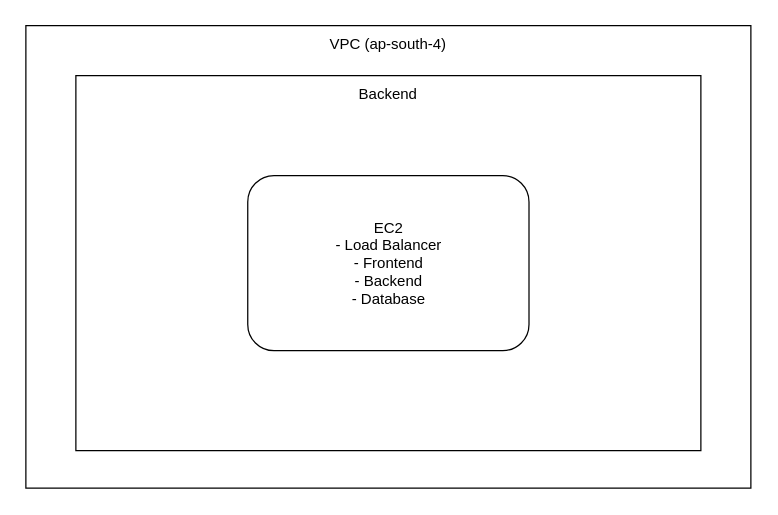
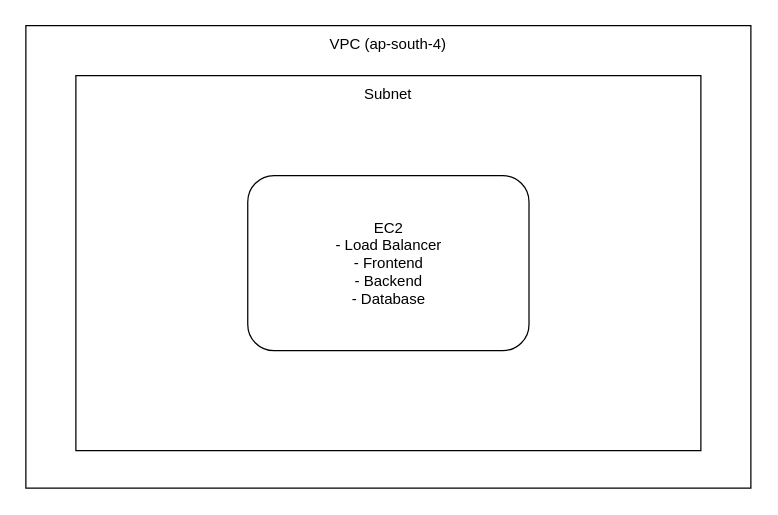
(388, 94) -> (388, 94)
